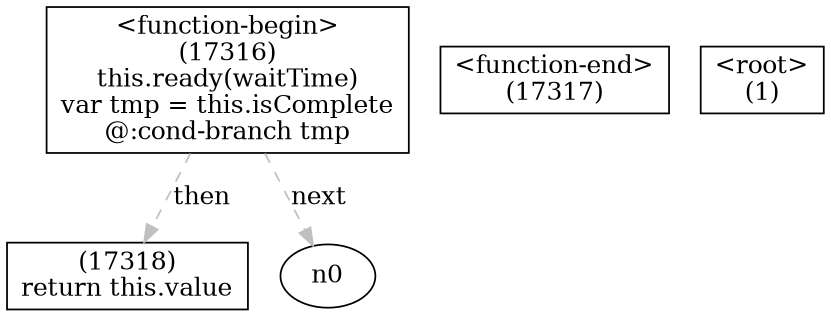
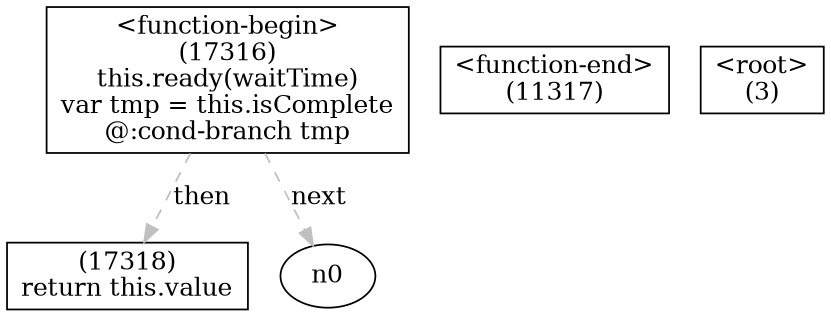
(555, 80) -> (555, 80)
(762, 80) -> (762, 80)
